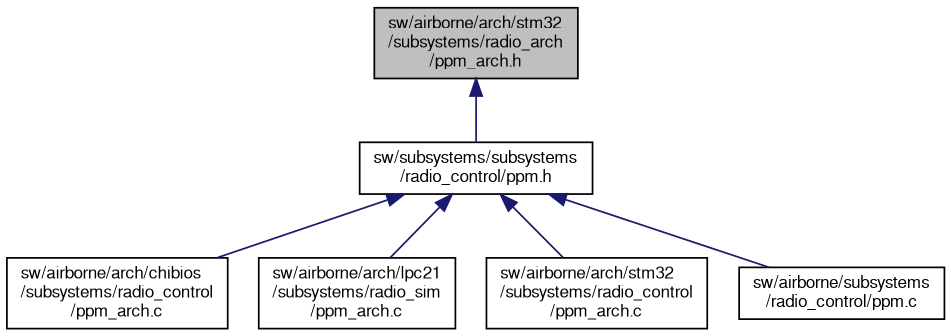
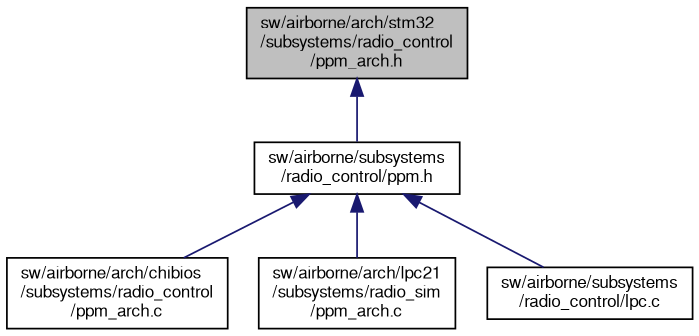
(476, 43) -> (357, 43)
(476, 168) -> (357, 168)
(597, 293) -> none
(842, 293) -> (590, 293)
